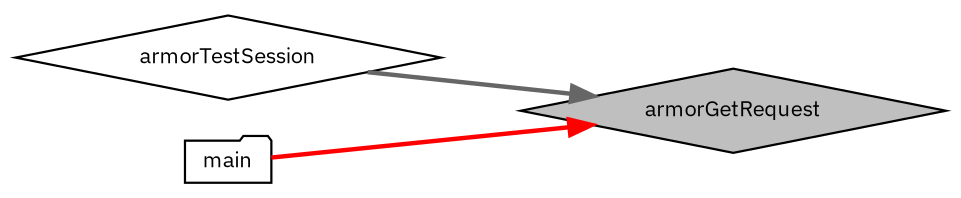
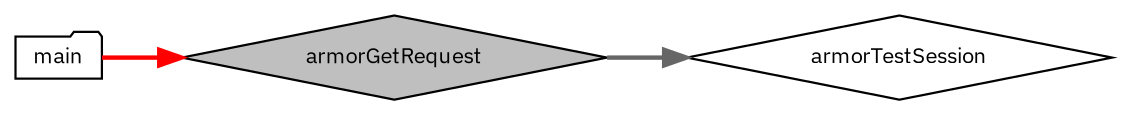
(469, 83) -> (636, 58)
